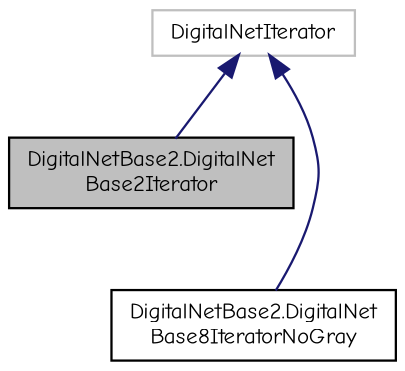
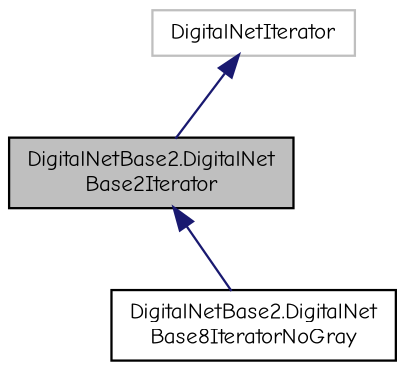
(318, 183) -> (209, 259)
